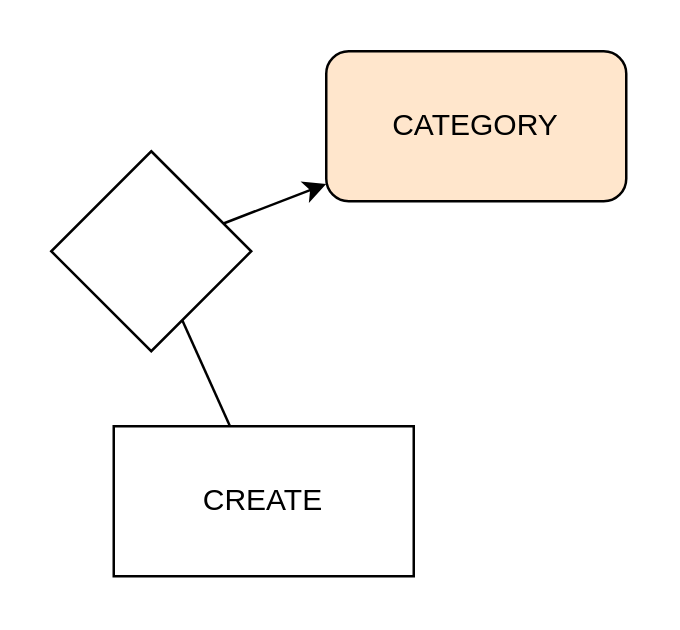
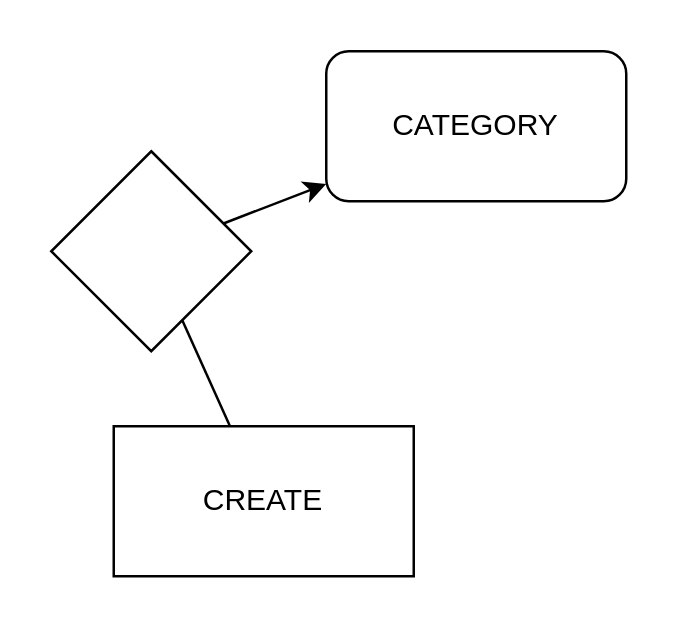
(476, 126) -> (476, 126)
